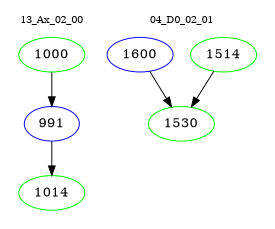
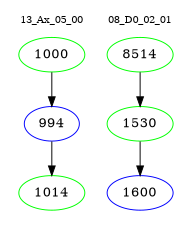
(52, 21) -> (52, 21)
(182, 21) -> (140, 21)
(224, 55) -> (140, 55)
(158, 85) -> (140, 154)
(52, 124) -> (52, 124)
